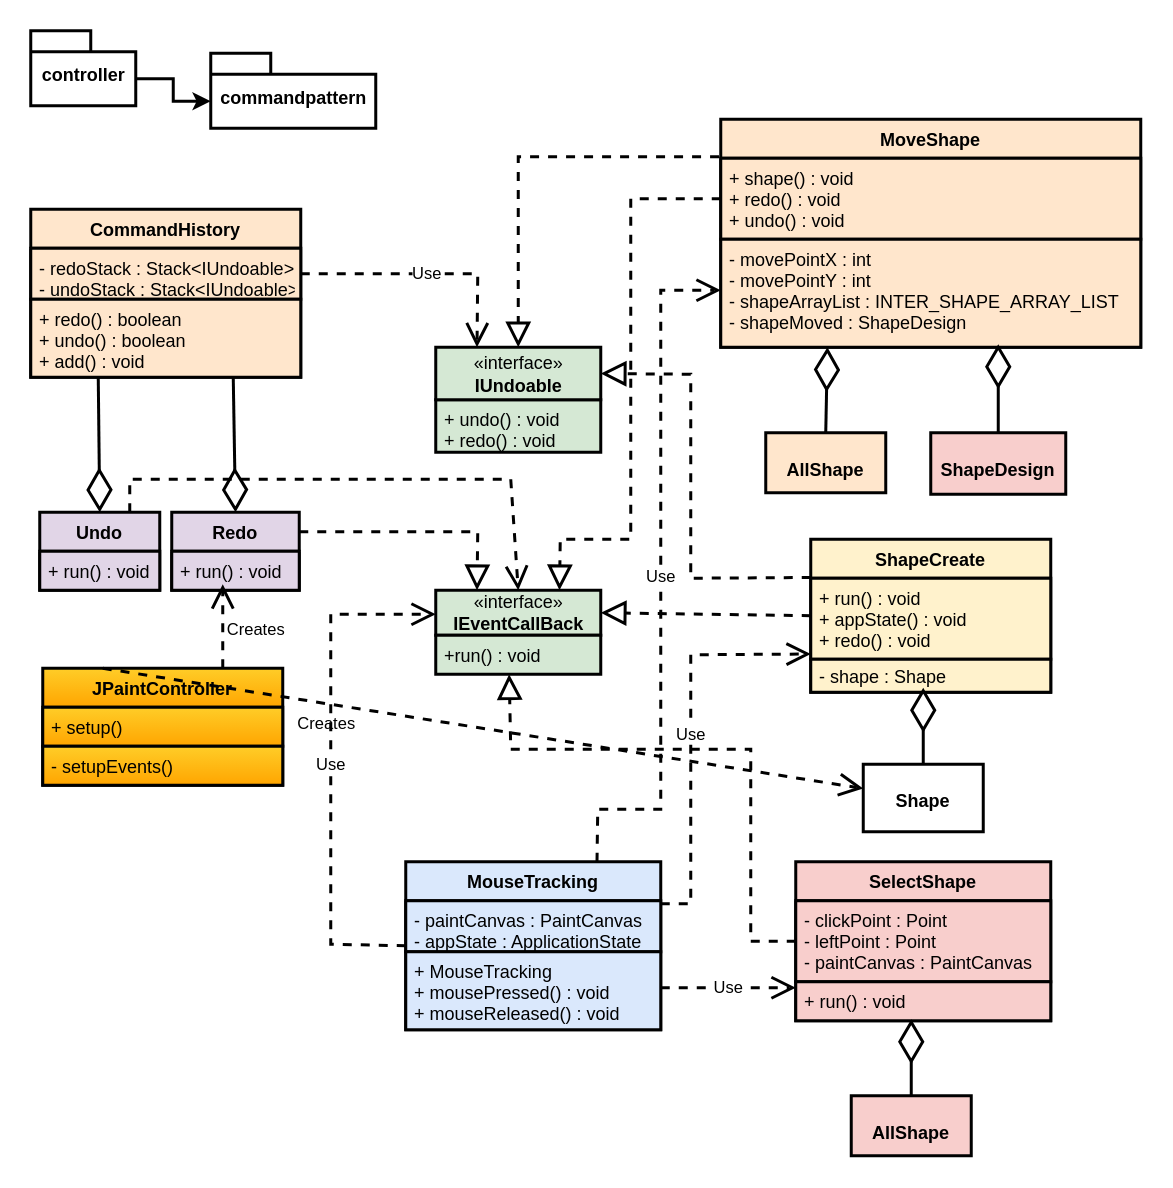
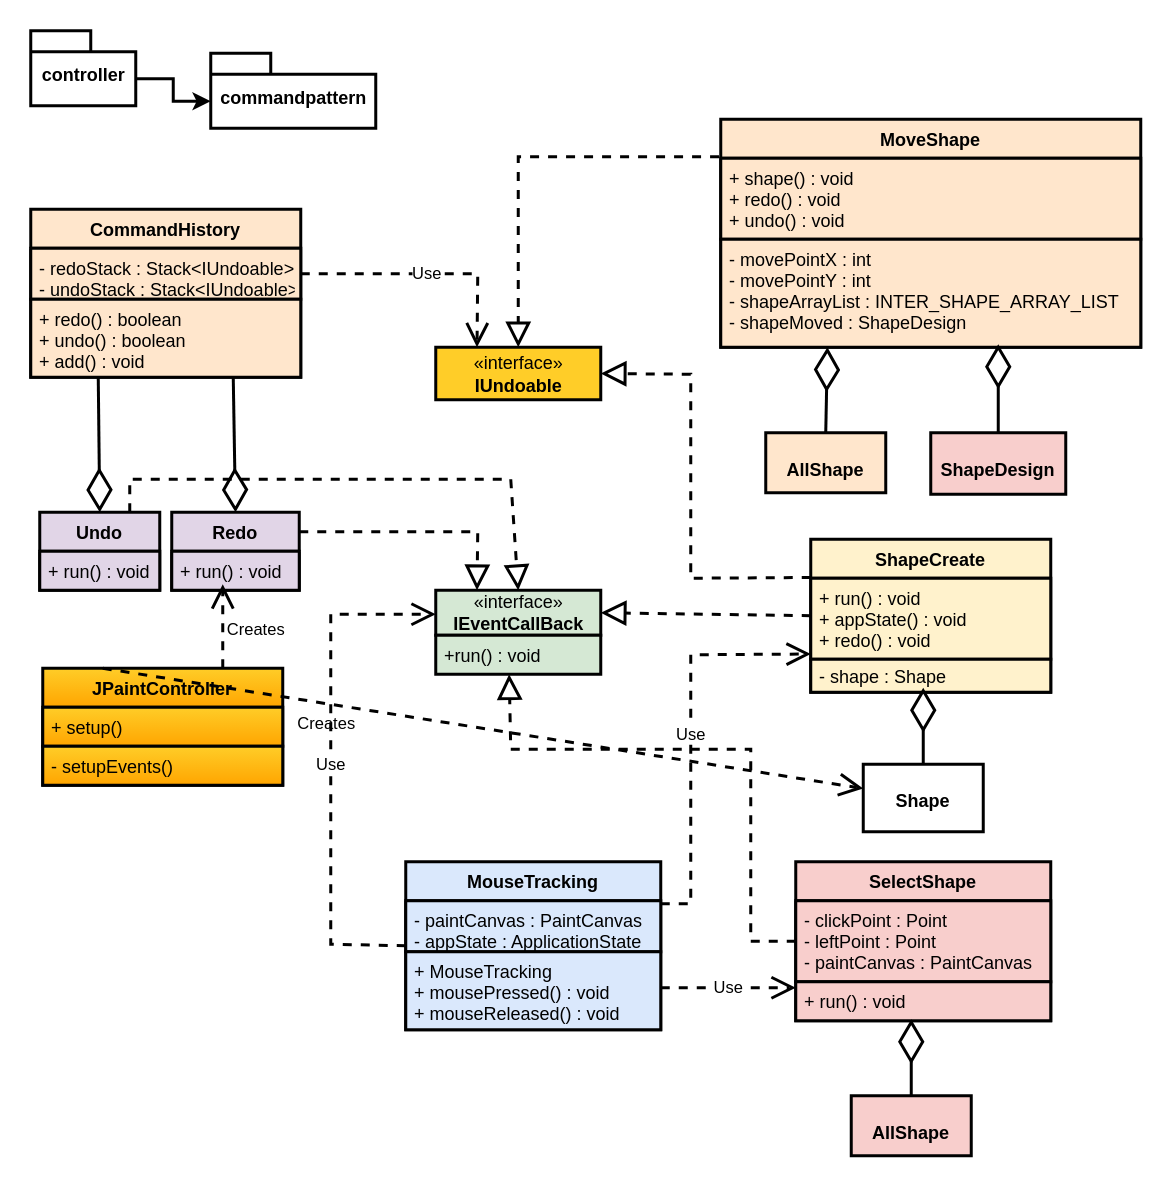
(631, 371) -> none
(518, 374) -> (518, 374)
(518, 426) -> none
(517, 571) -> (516, 564)
(661, 580) -> none
